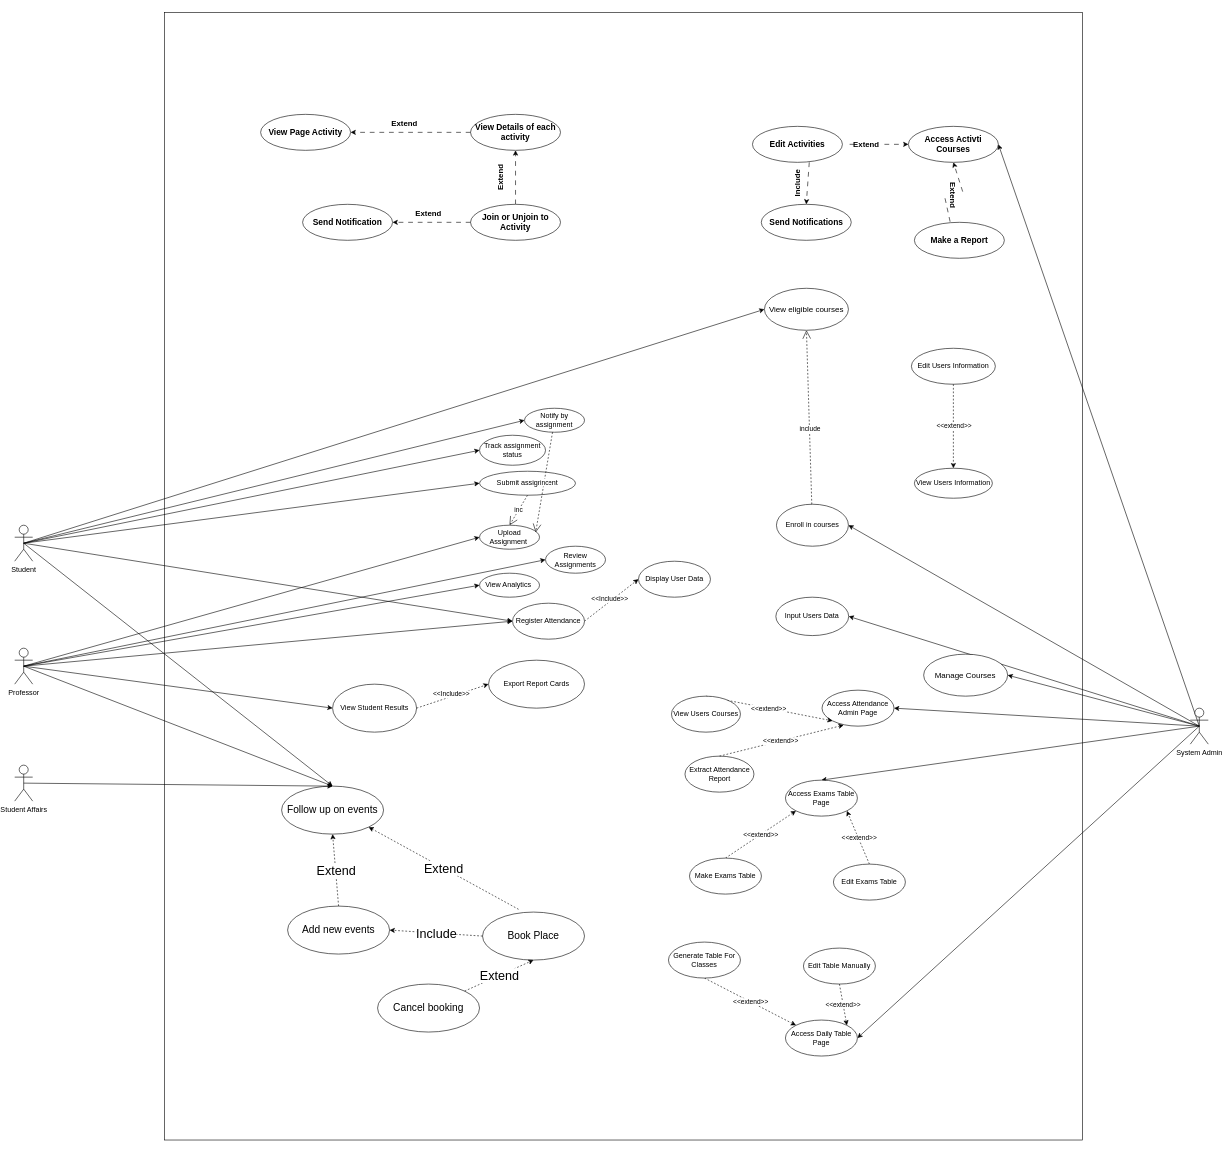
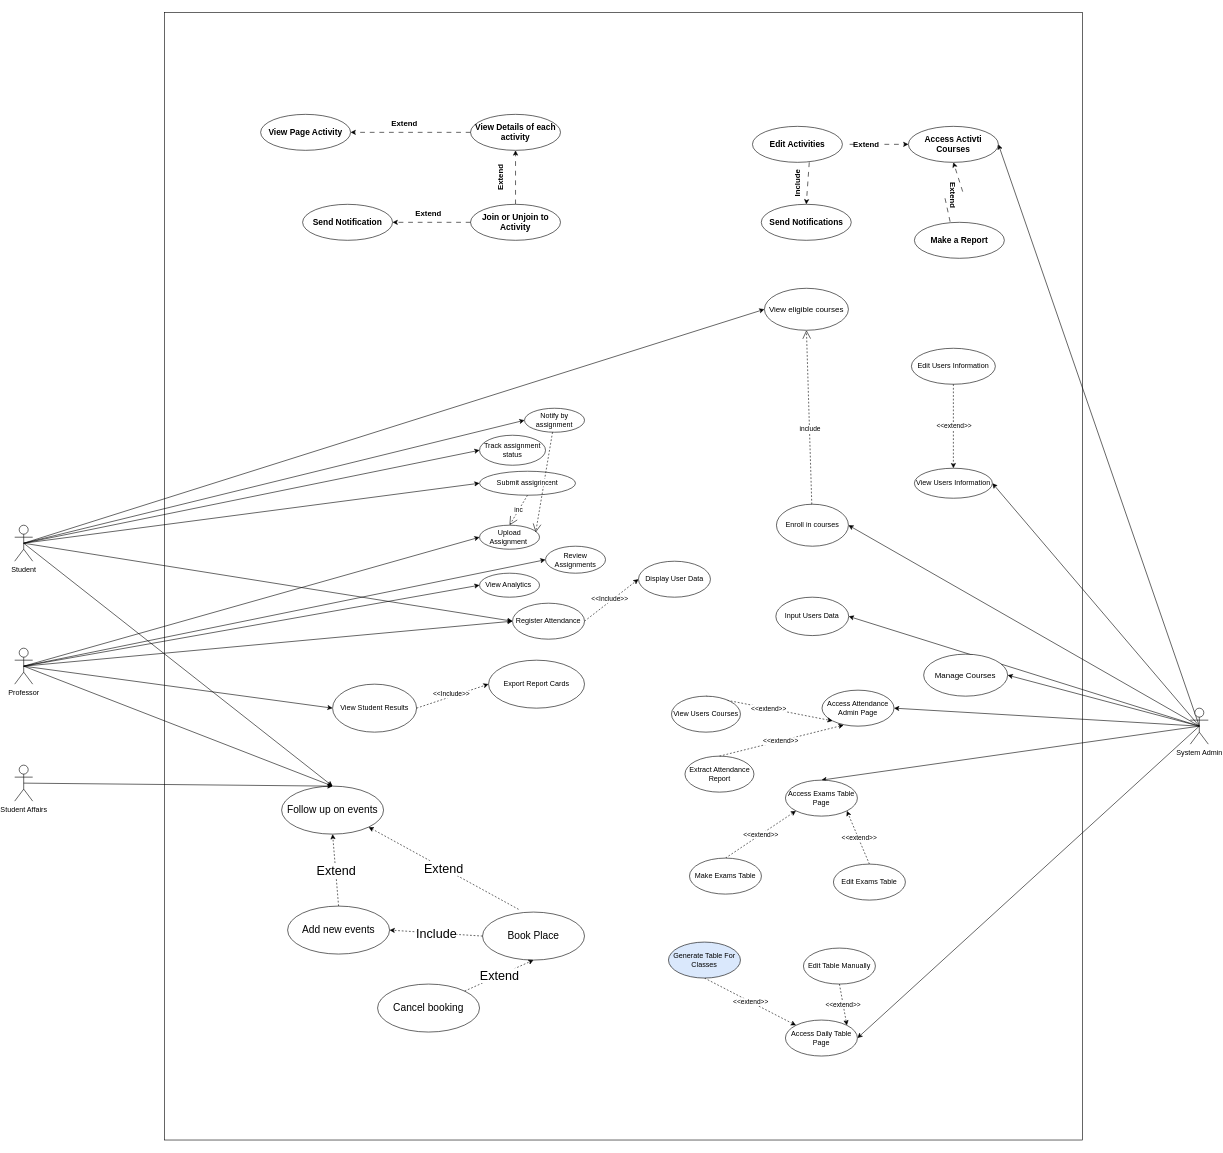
none -> (1096, 604)
(705, 960) -> (705, 960)
